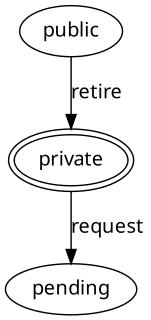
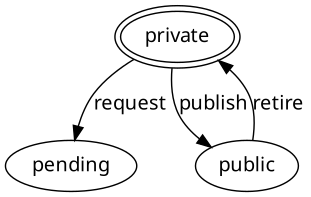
none -> (176, 108)
